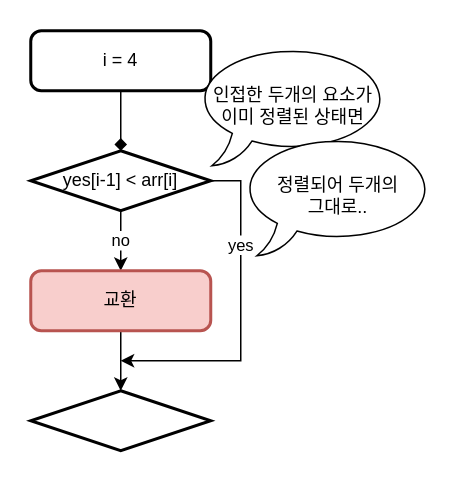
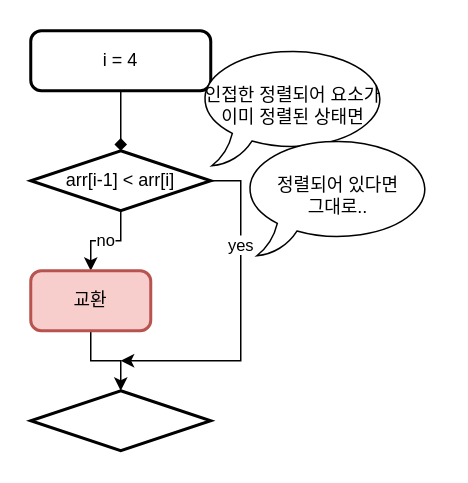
(293, 106) -> (293, 106)
(121, 181) -> (121, 181)
(338, 196) -> (338, 196)
(121, 301) -> (91, 301)
